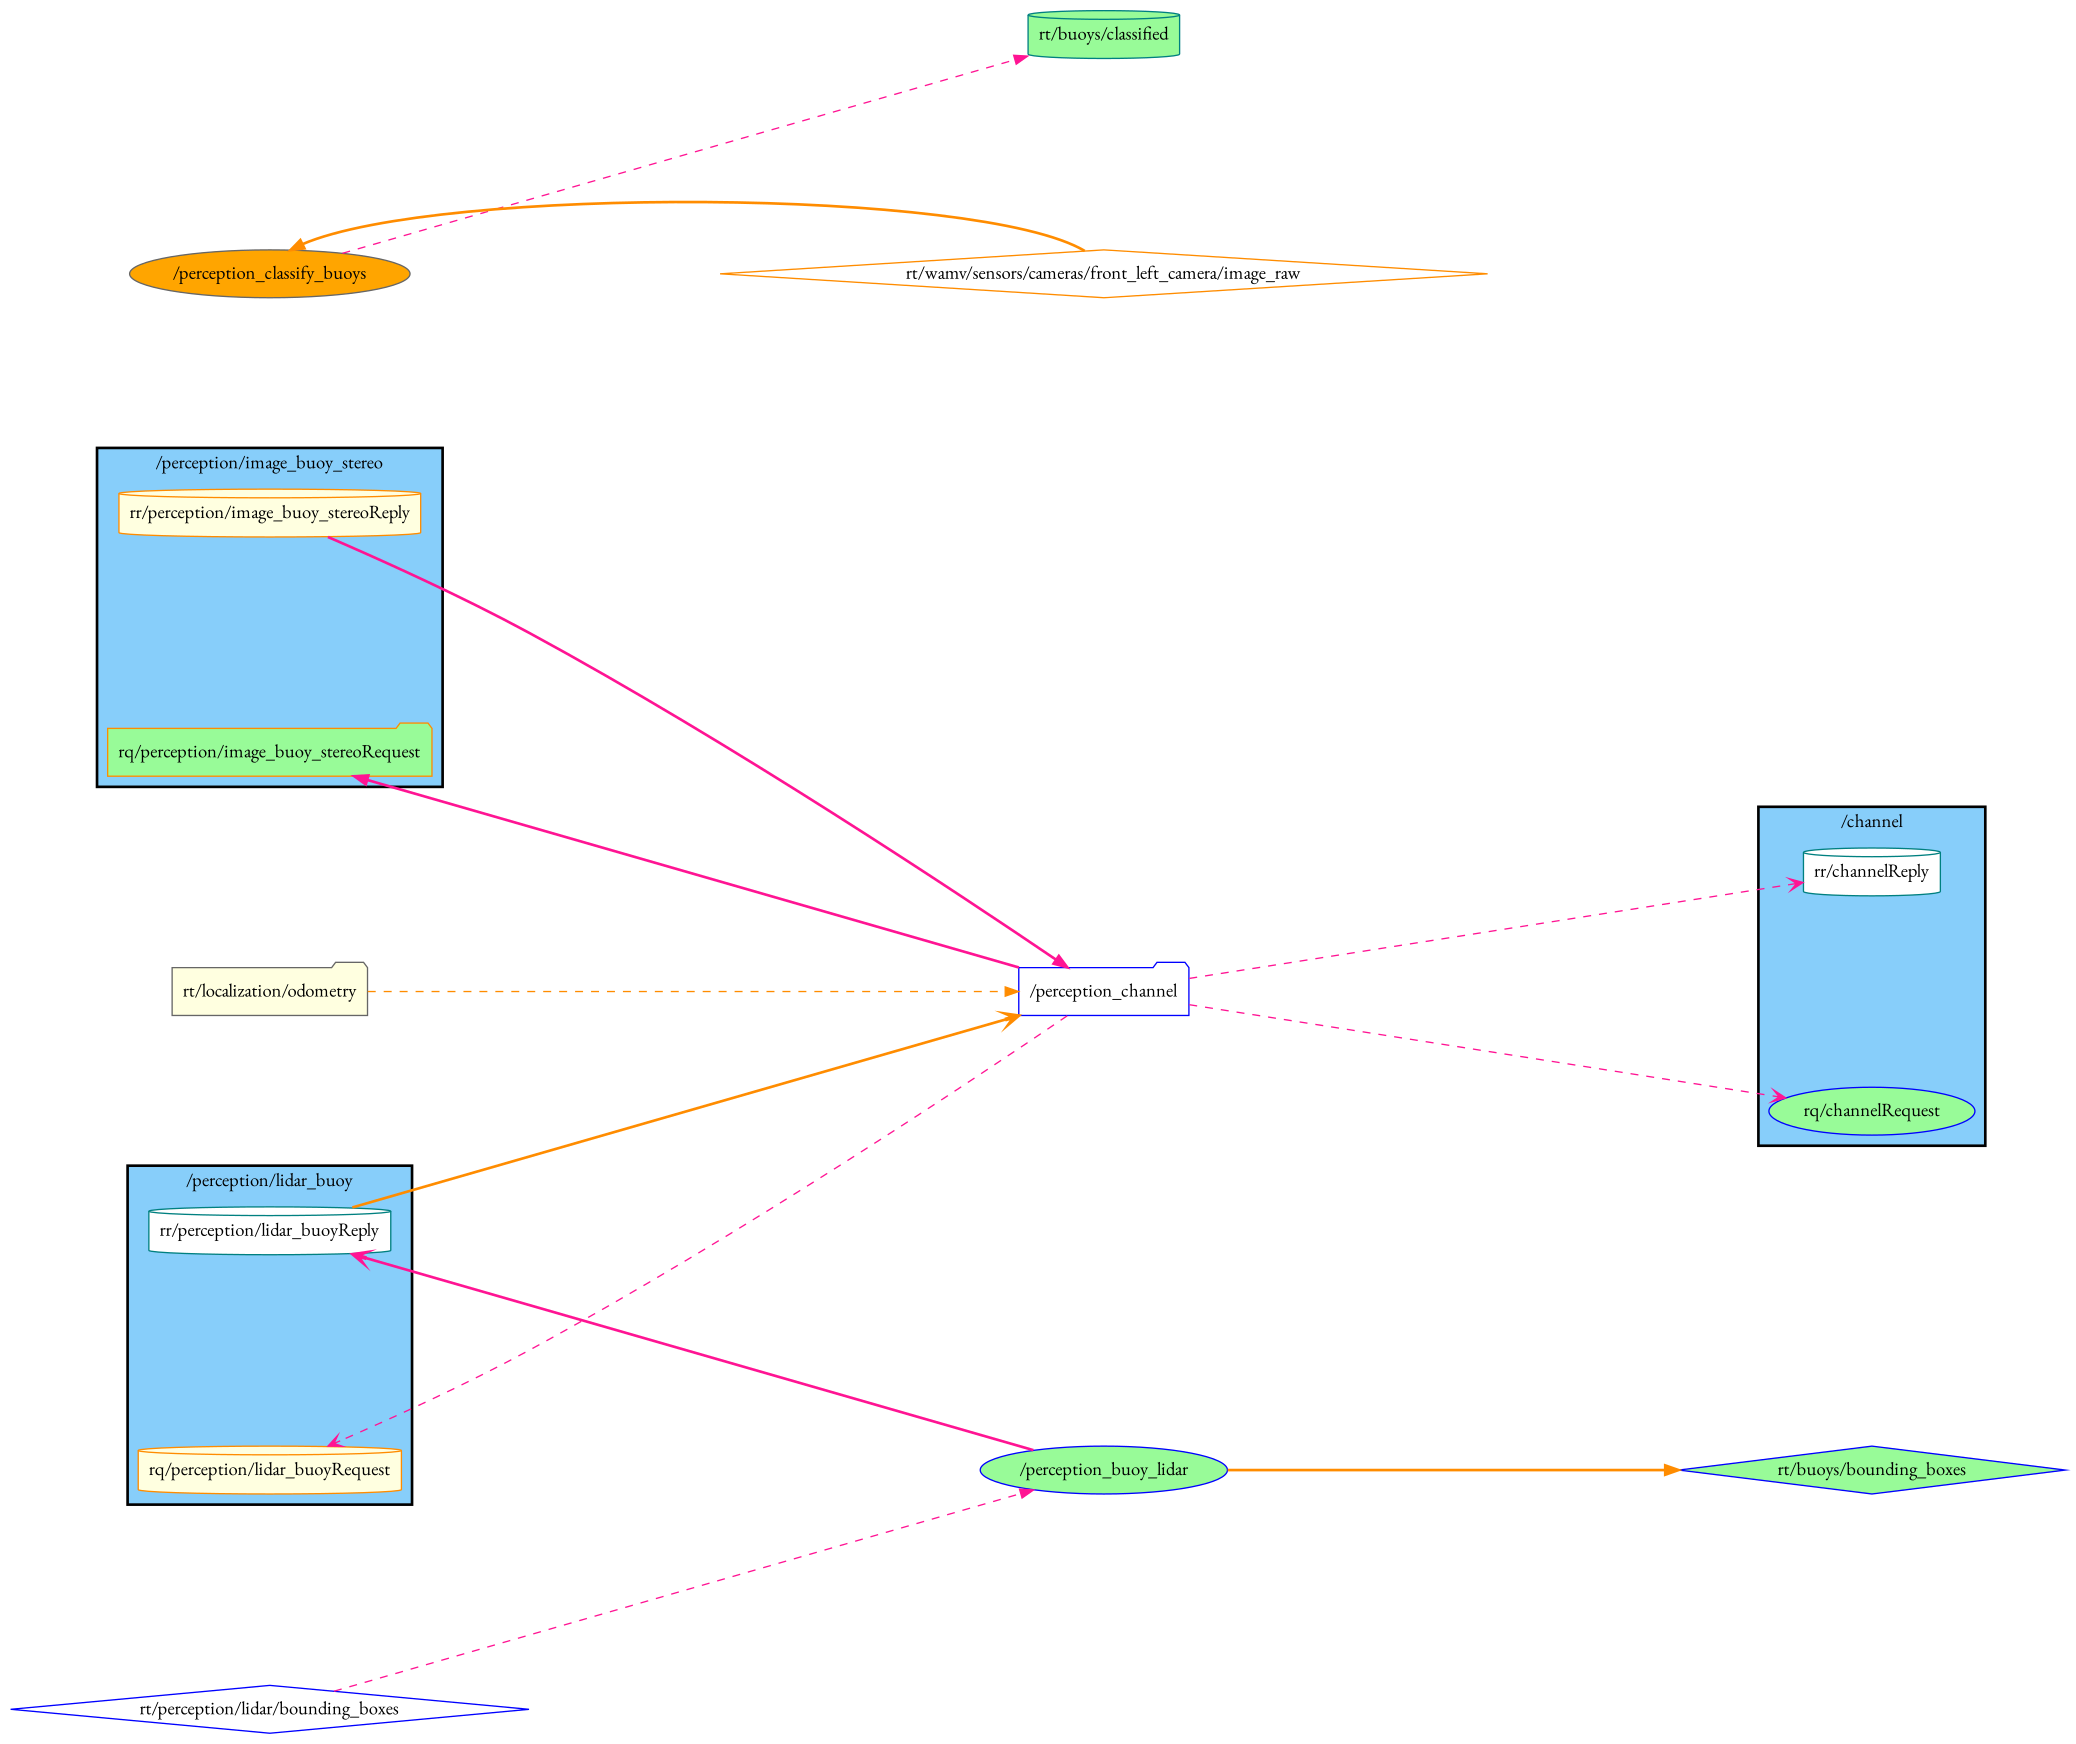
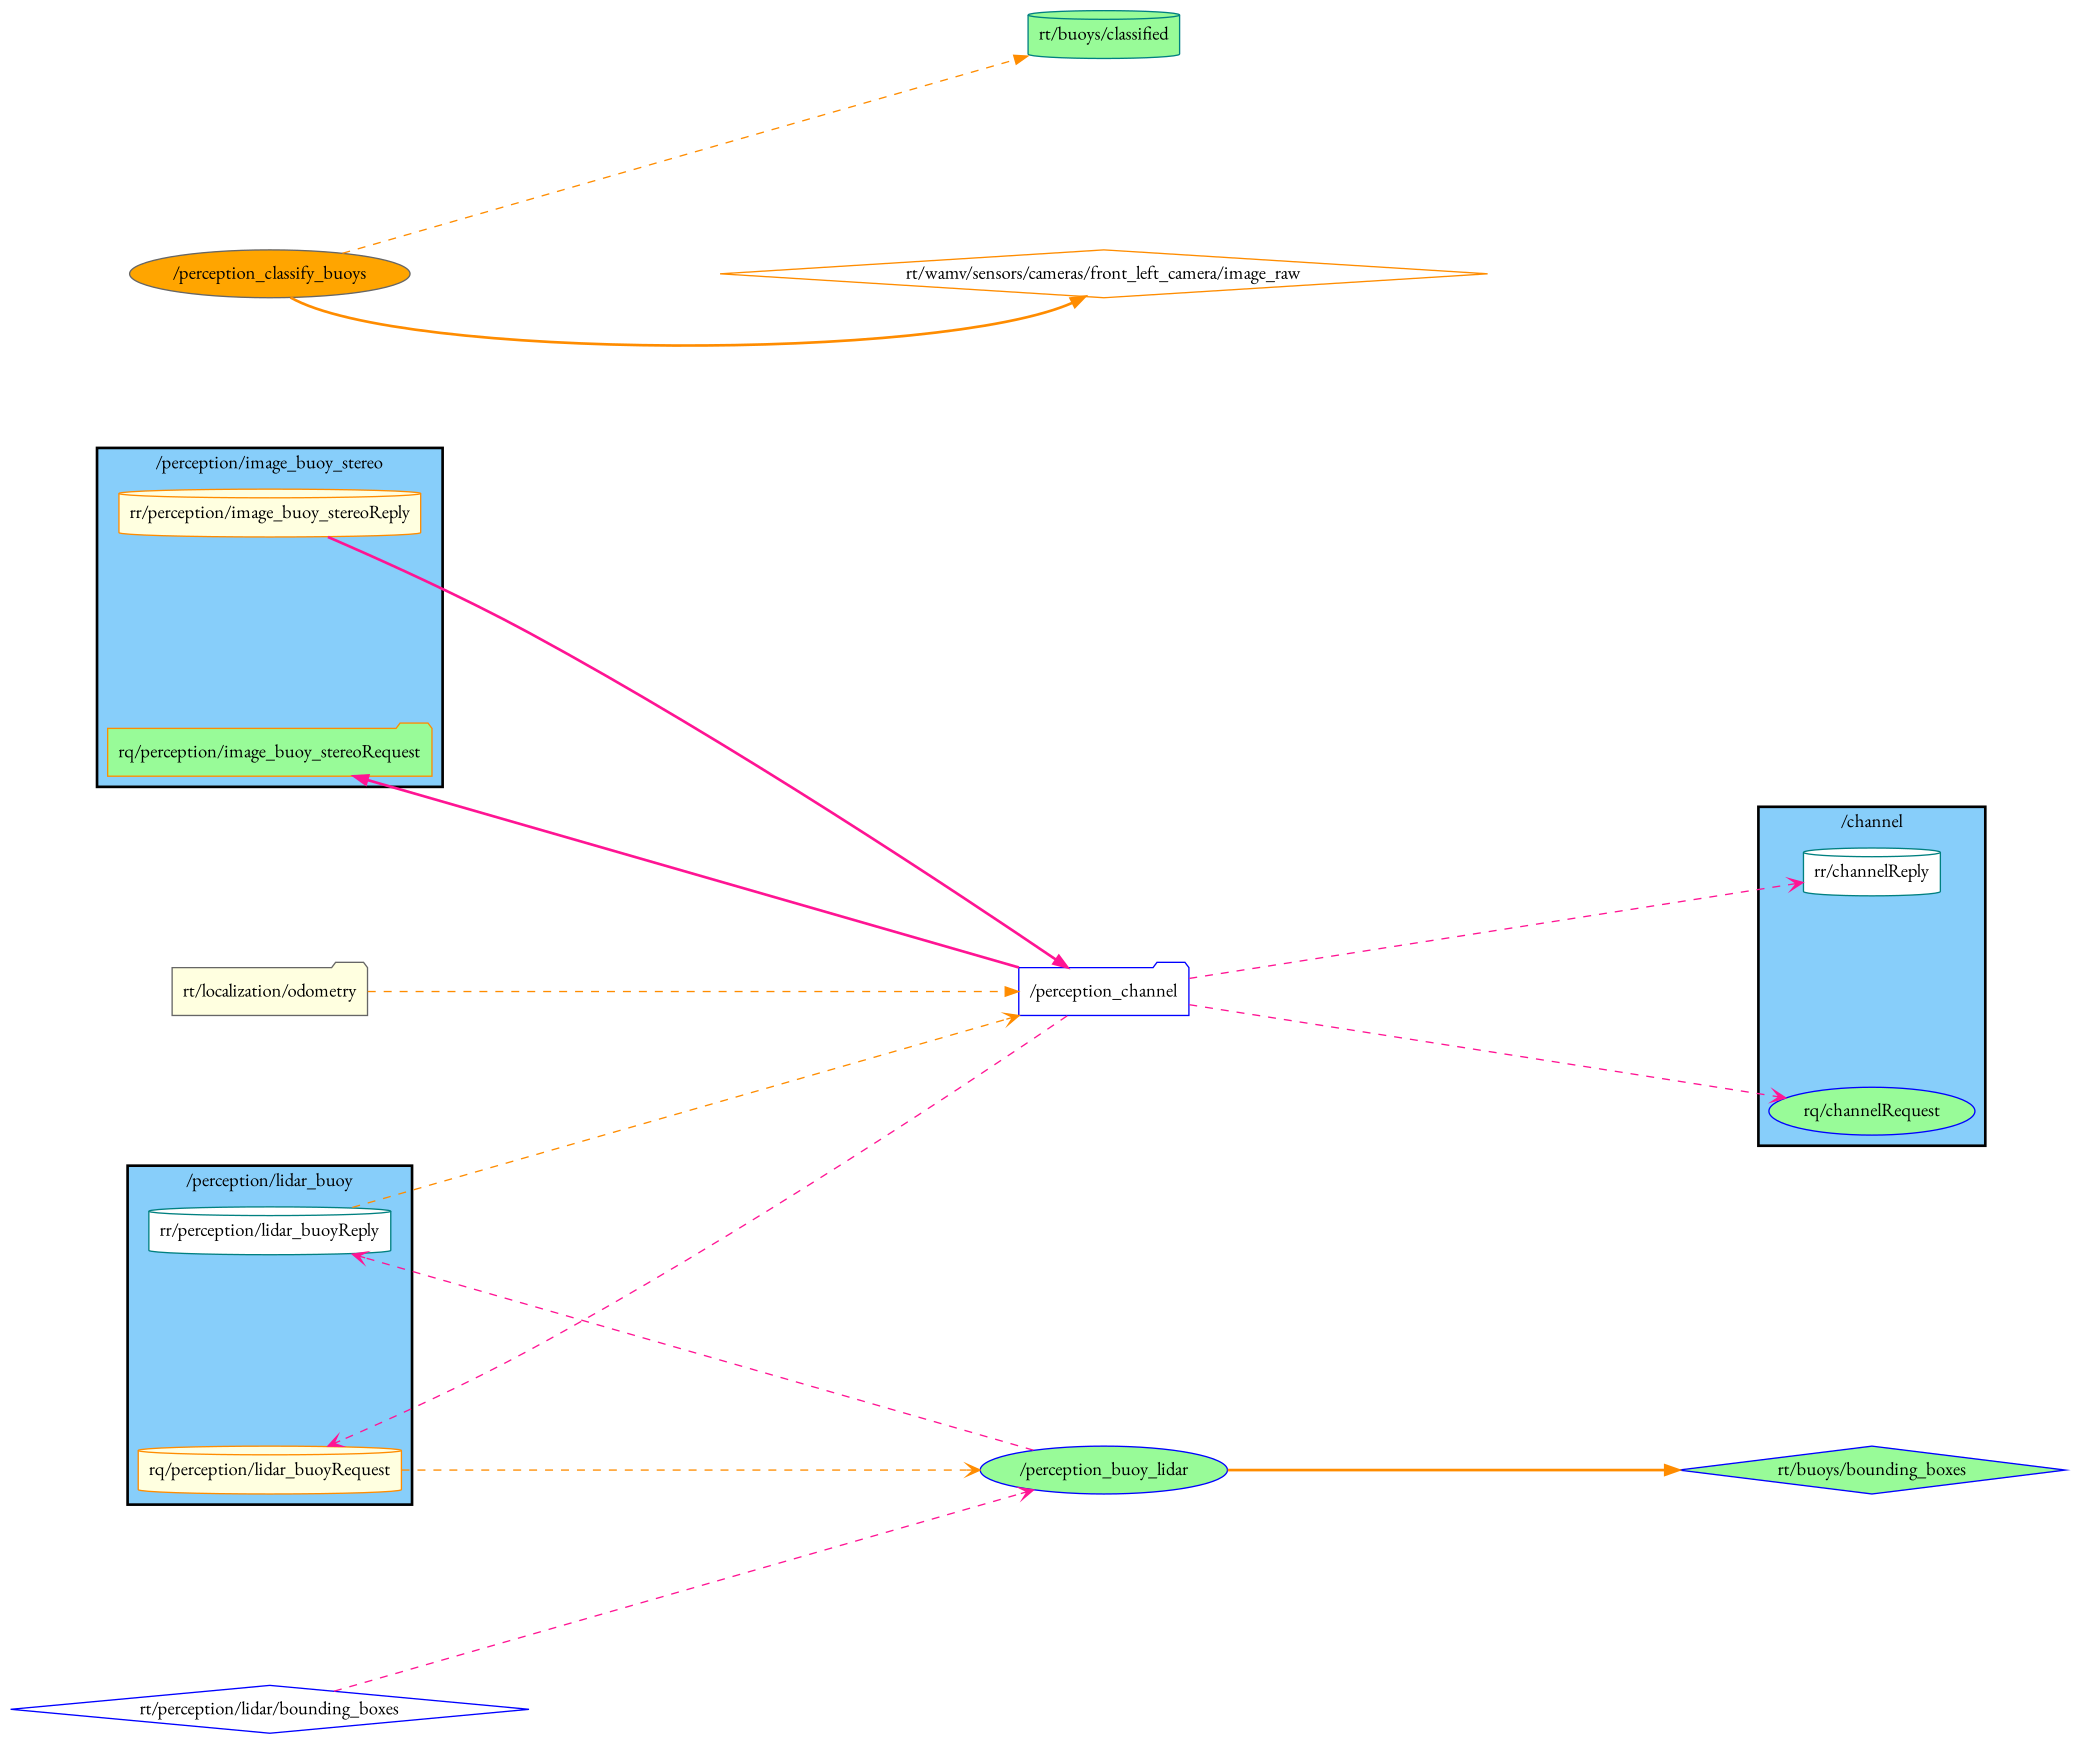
(679, 157) -> (679, 157)
(695, 202) -> (681, 345)
(679, 1113) -> (679, 1113)
(699, 1354) -> (699, 1354)
none -> (684, 1470)
(677, 1592) -> (677, 1592)
